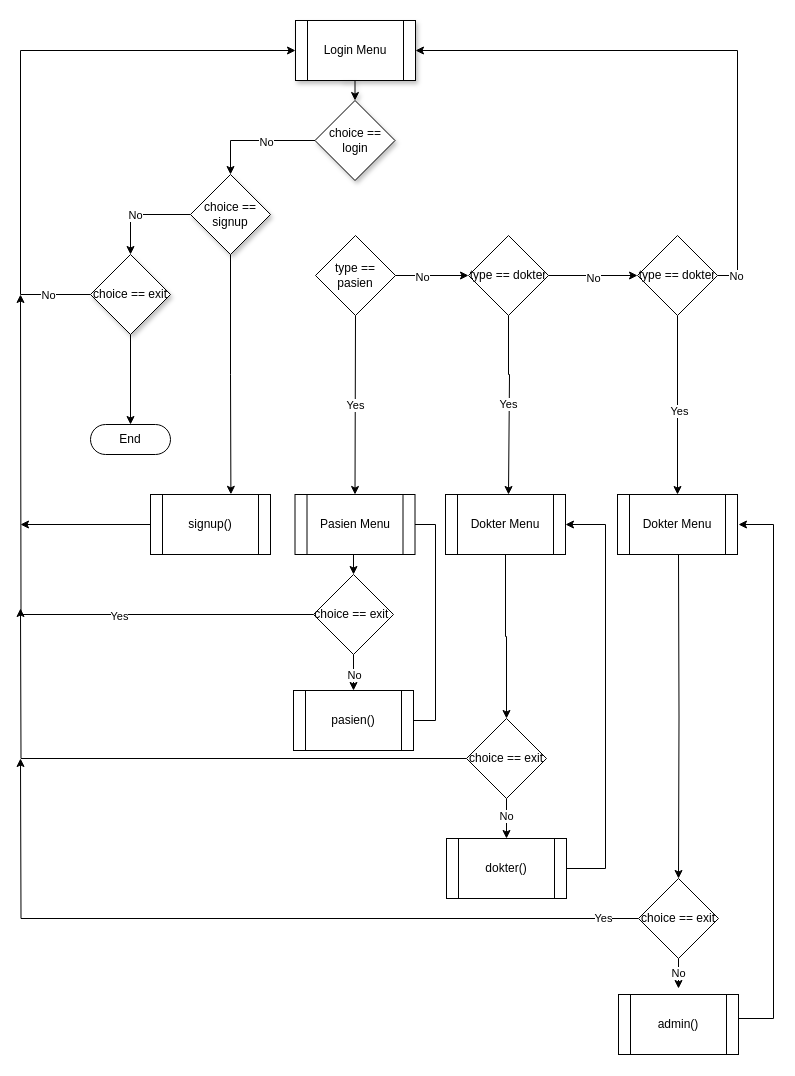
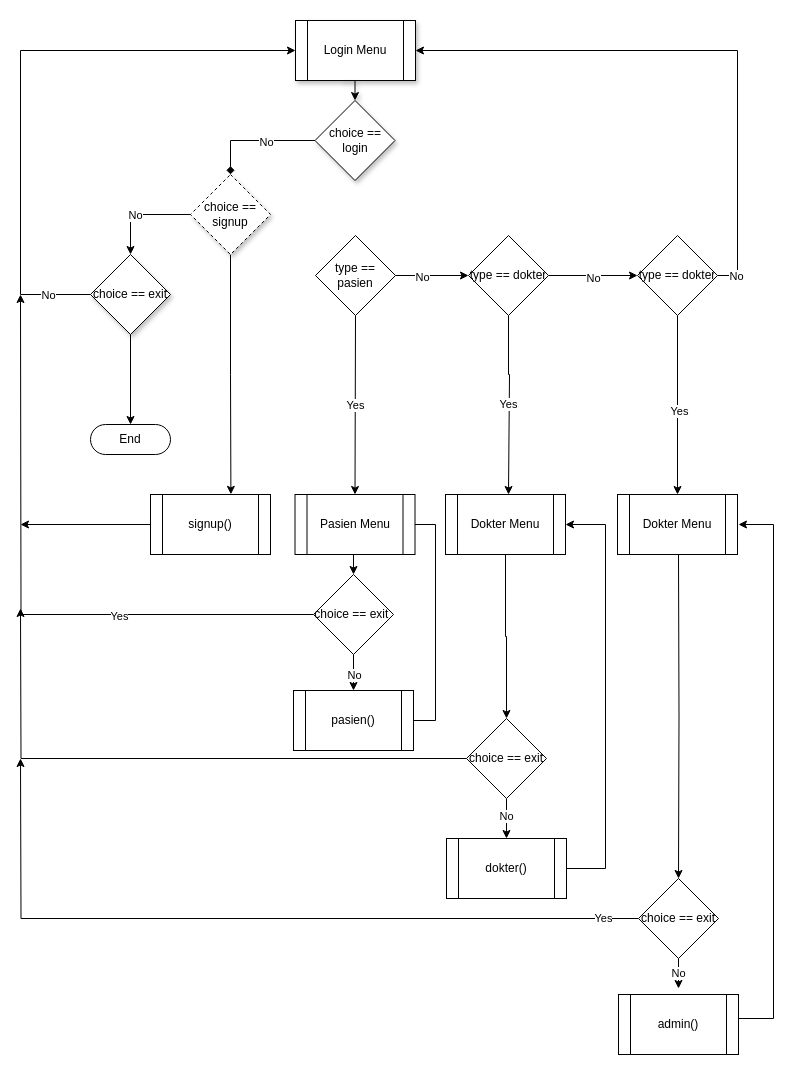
(231, 166) -> (231, 166)
(231, 215) -> (231, 215)
